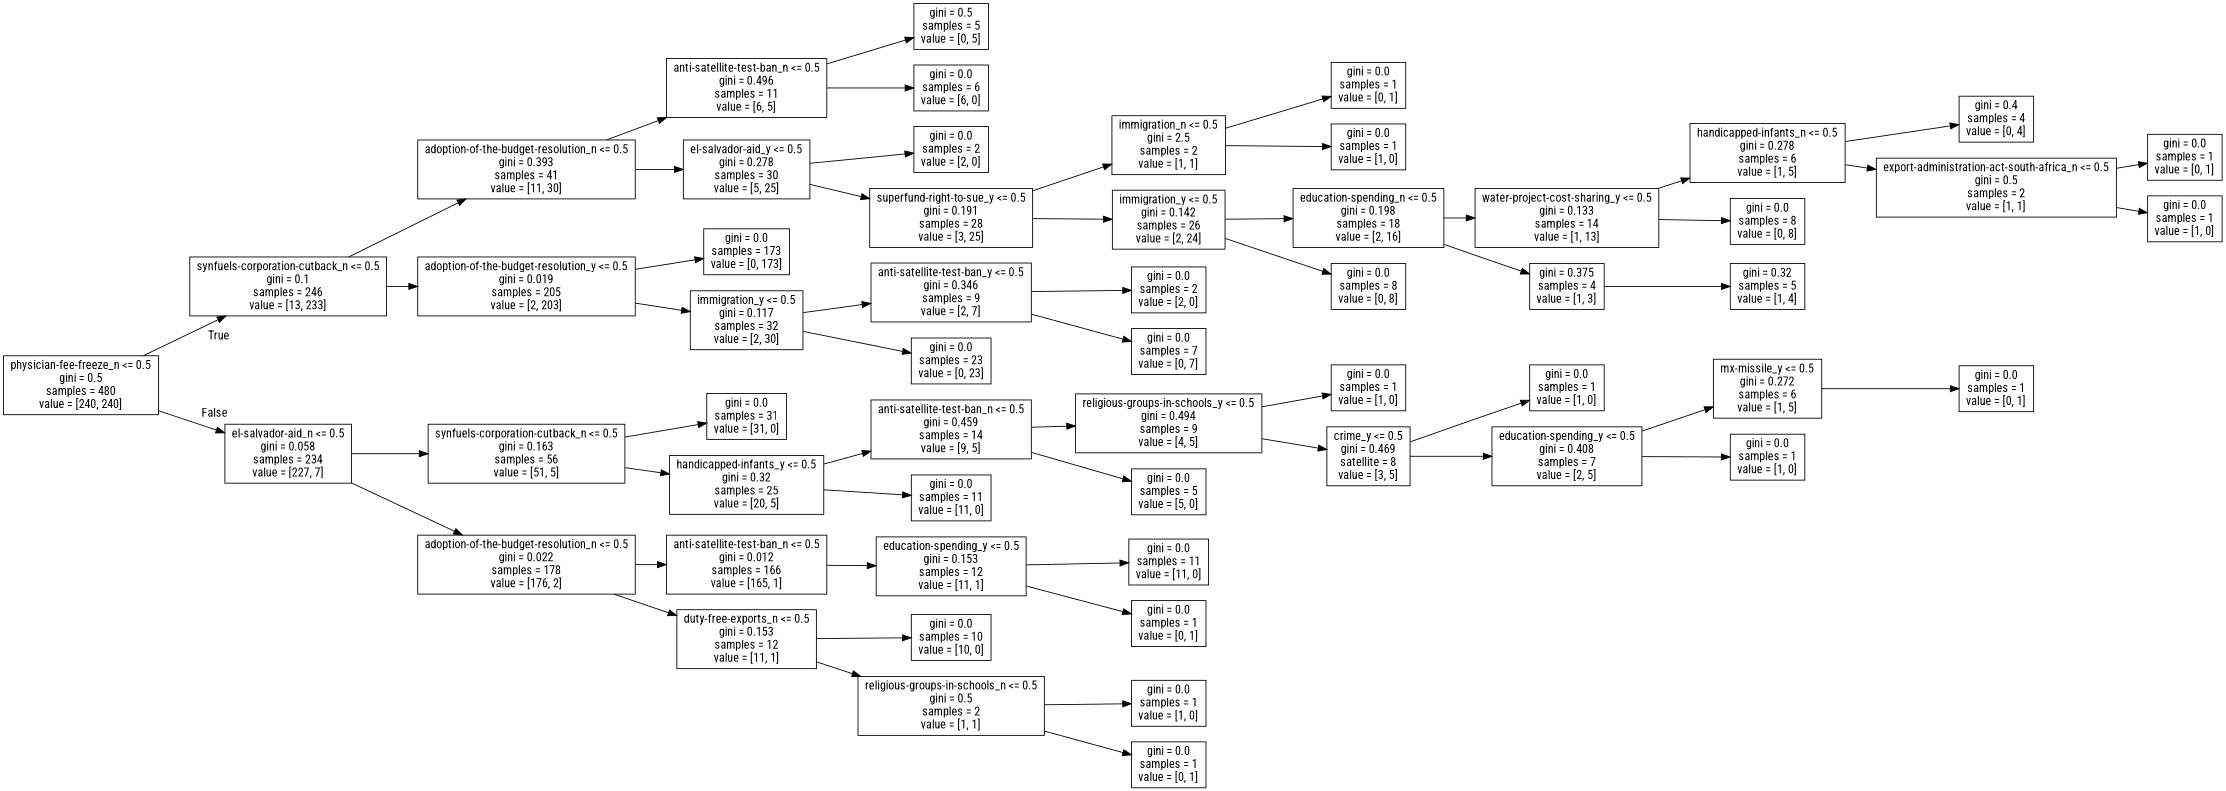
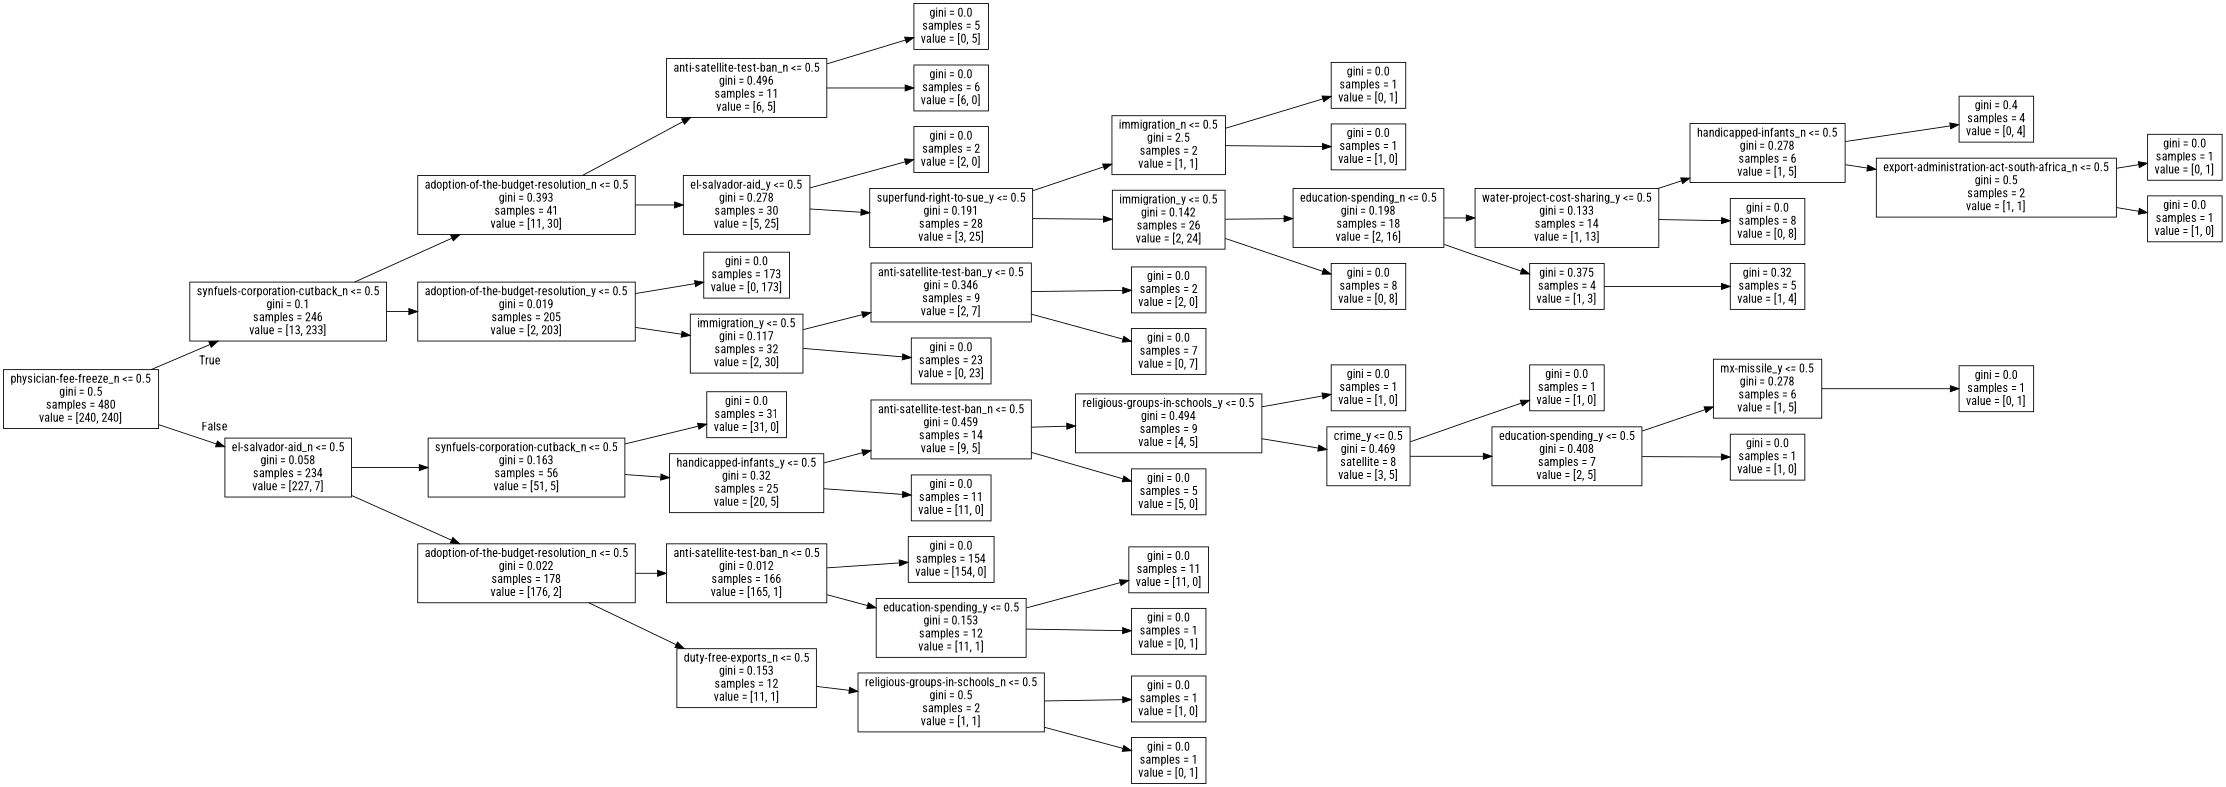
(951, 26) -> (951, 26)
(1768, 389) -> (1768, 389)
none -> (951, 559)
(951, 637) -> none
